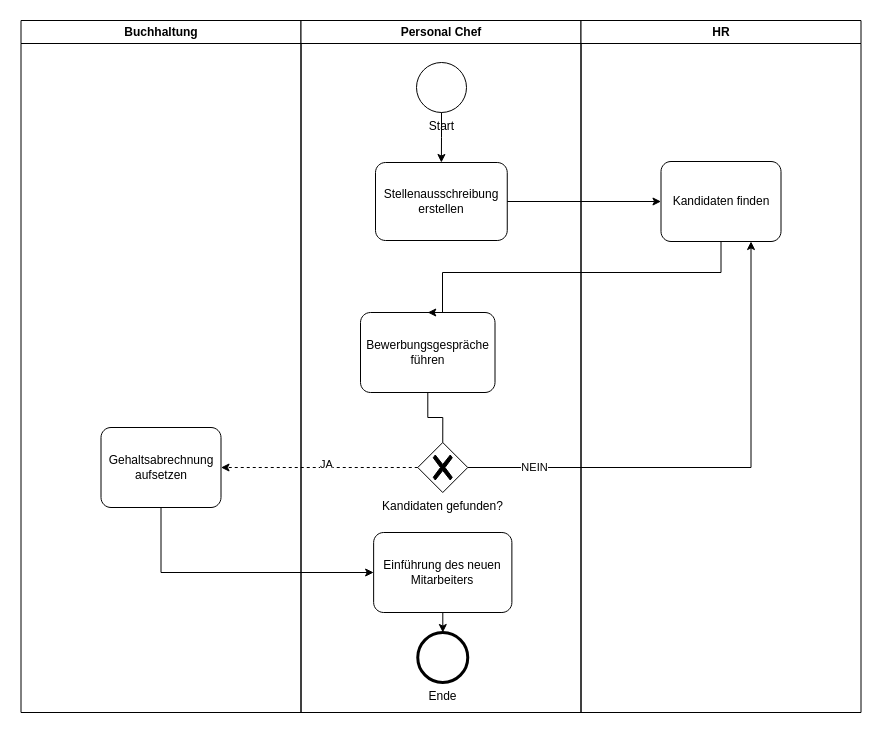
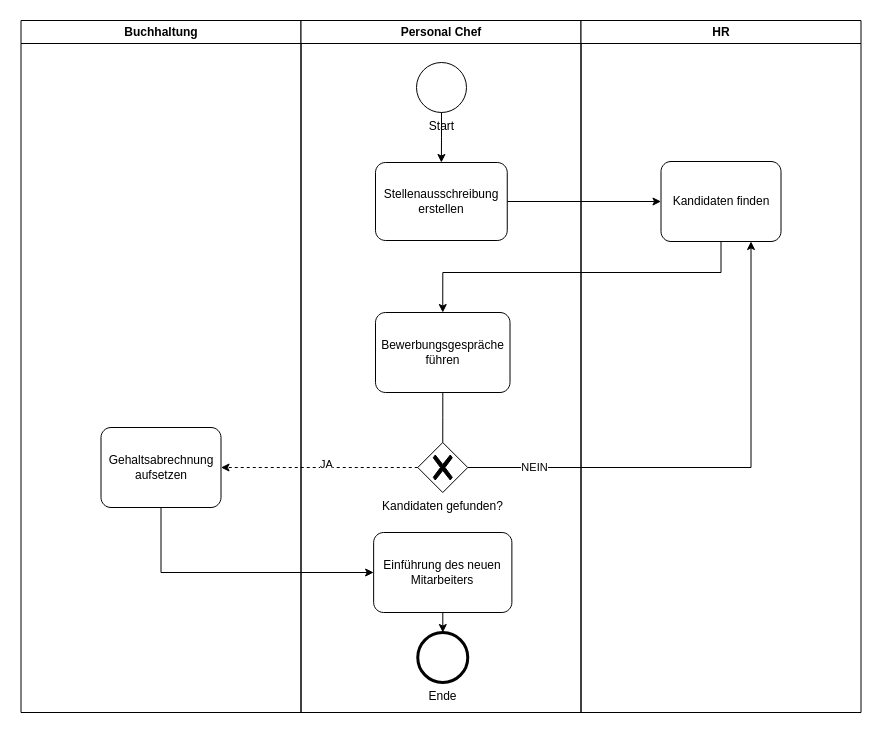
(428, 353) -> (443, 353)
